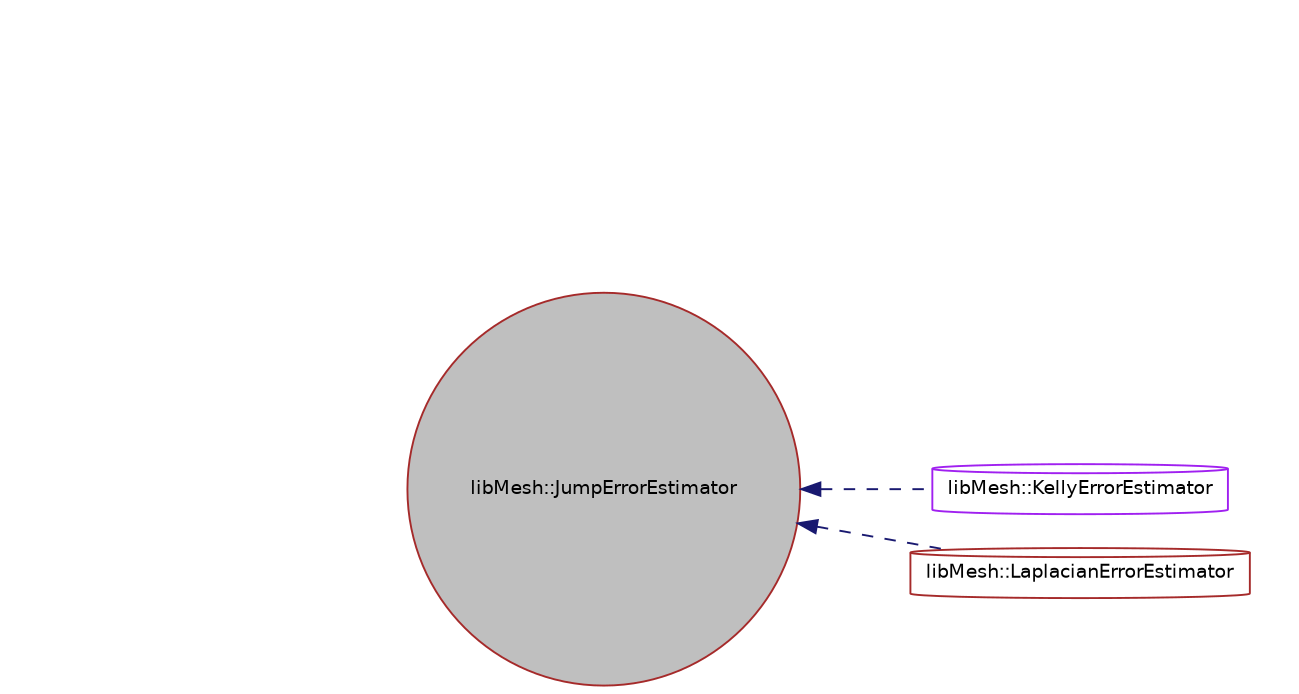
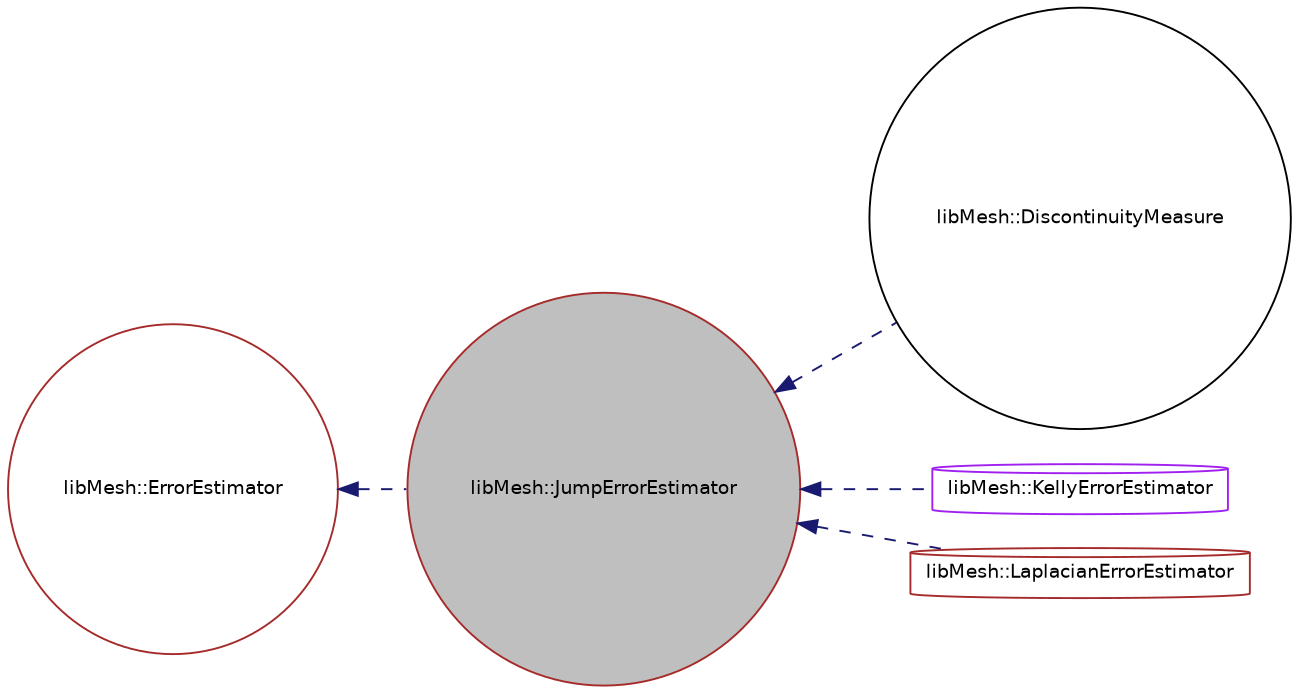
none -> (1080, 218)
none -> (173, 489)
